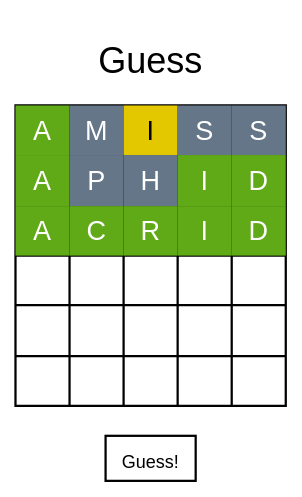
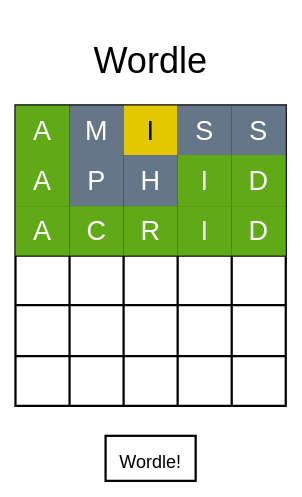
(150, 60) -> (150, 60)
(150, 458) -> (150, 458)
